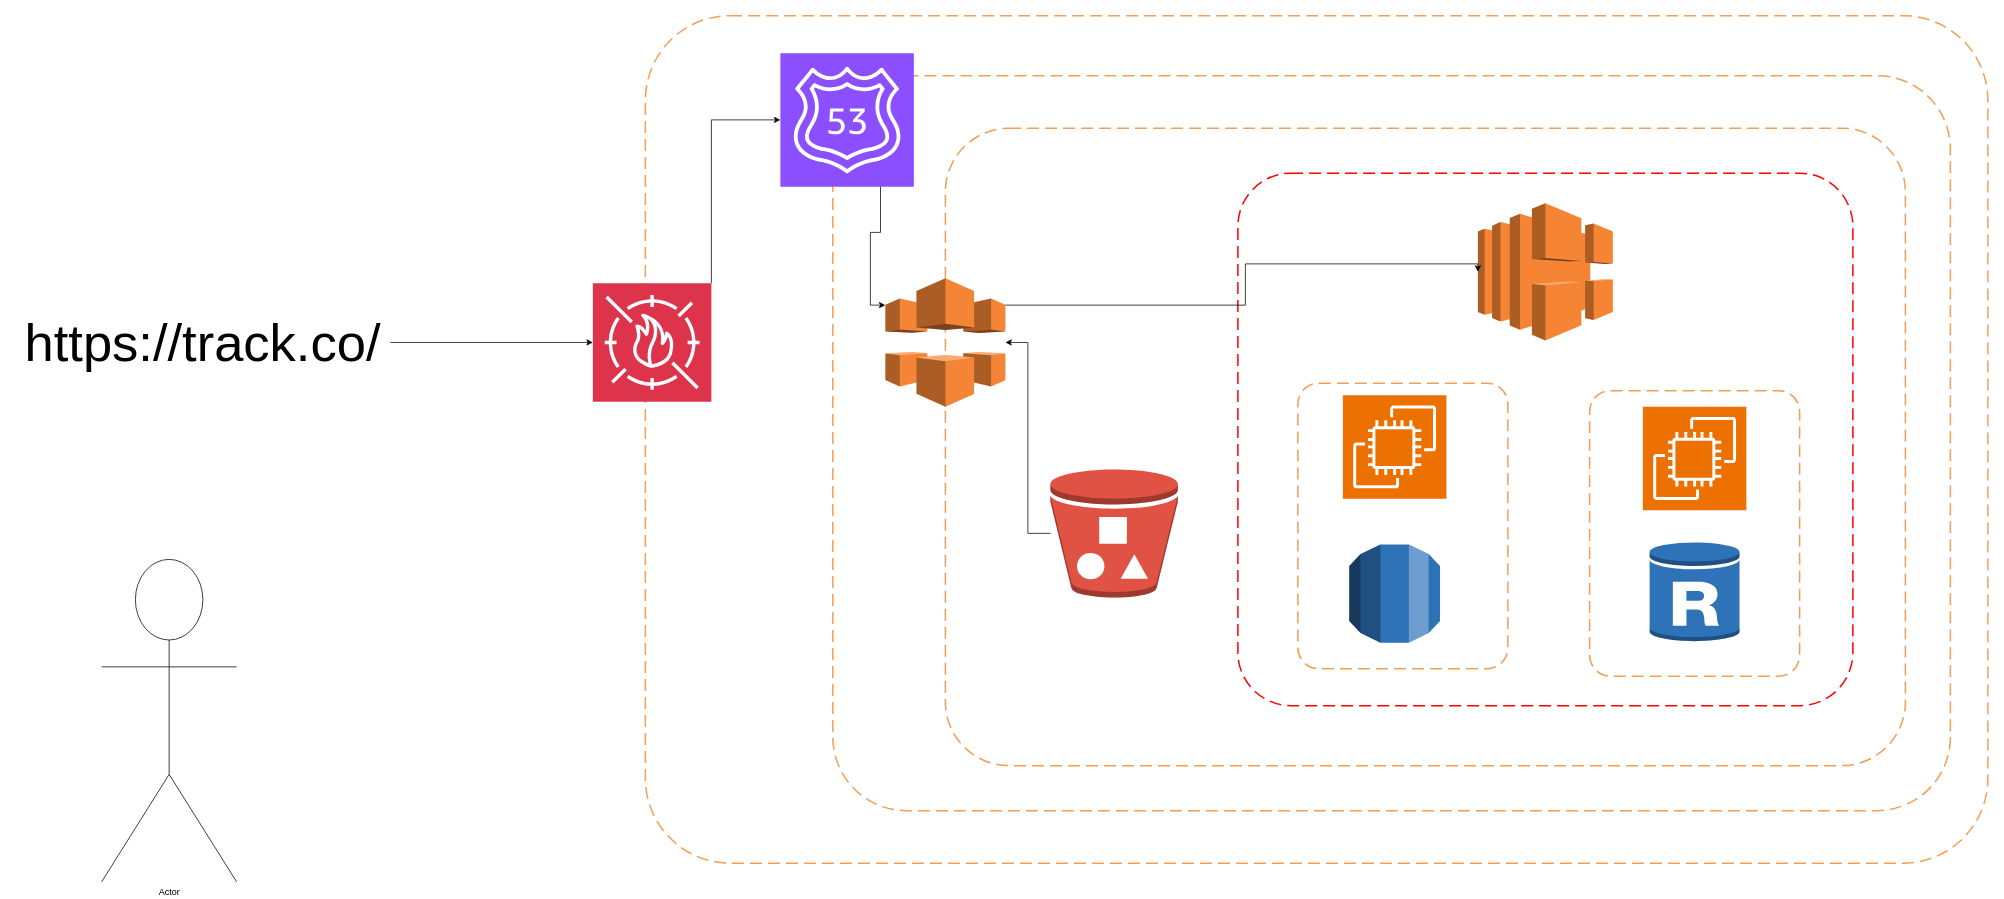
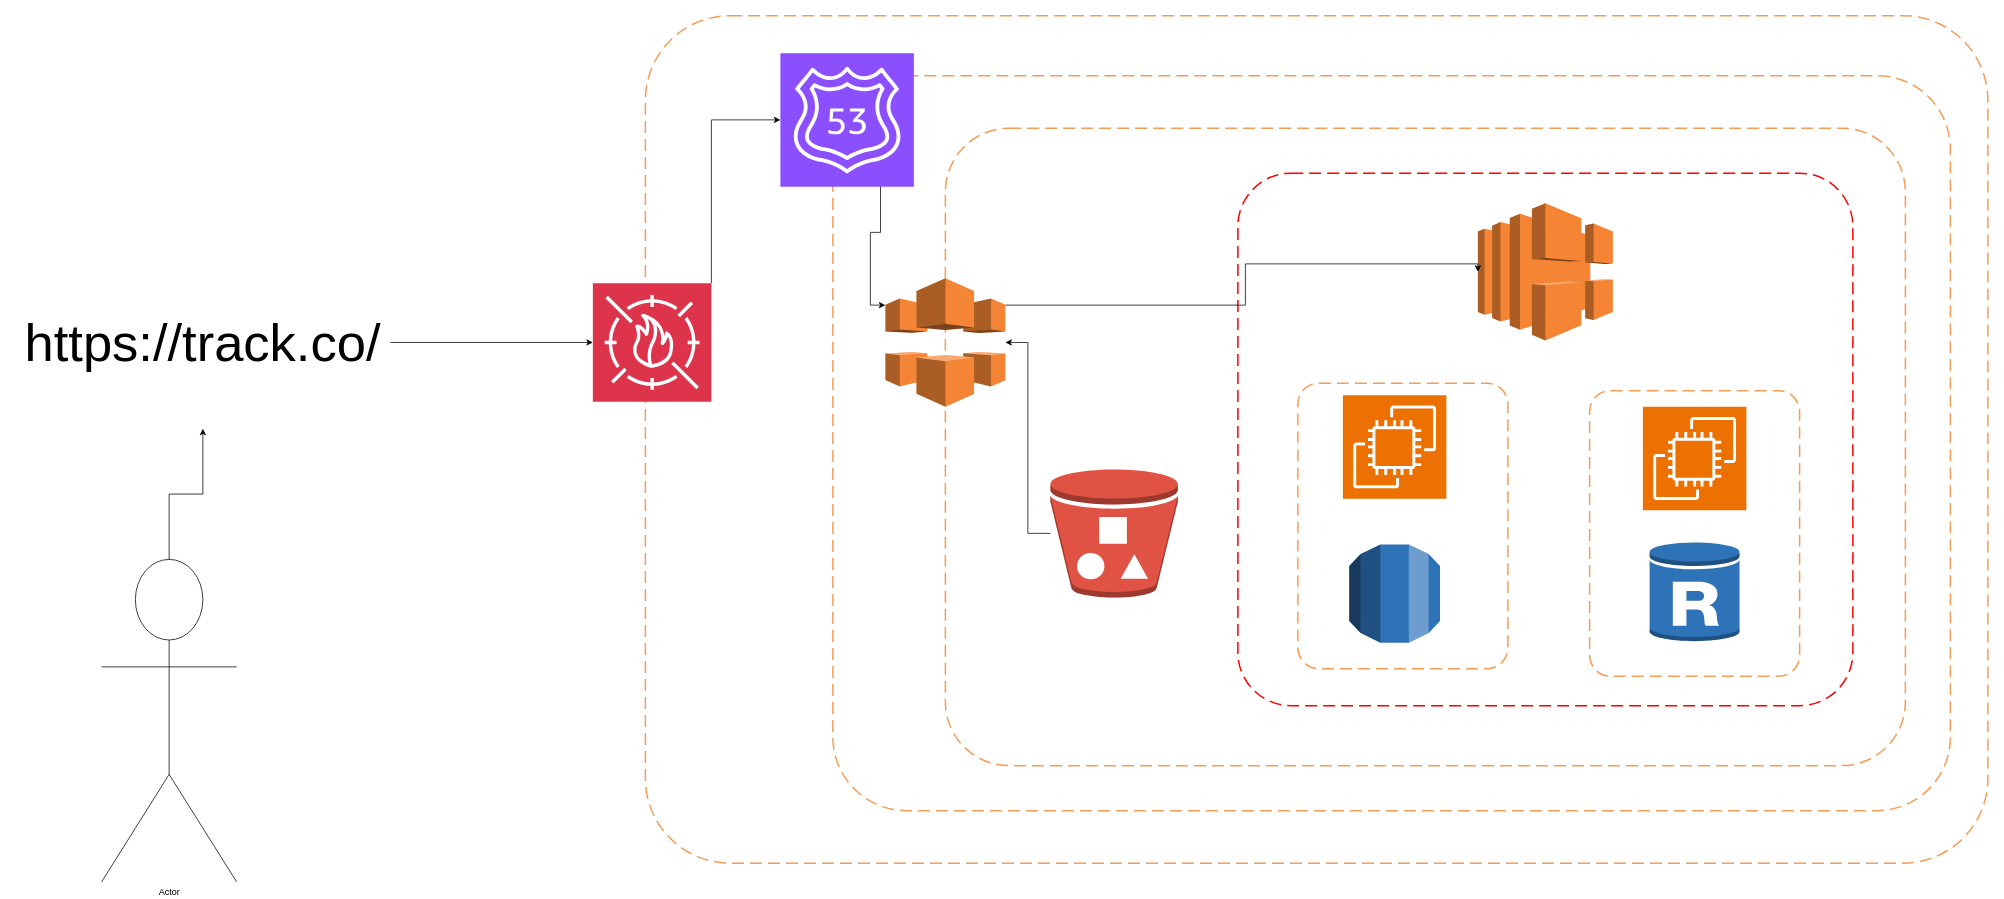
none -> (203, 494)
